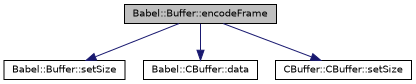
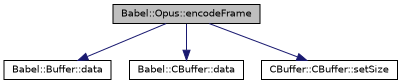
(200, 14) -> (186, 14)
(64, 70) -> (58, 70)
